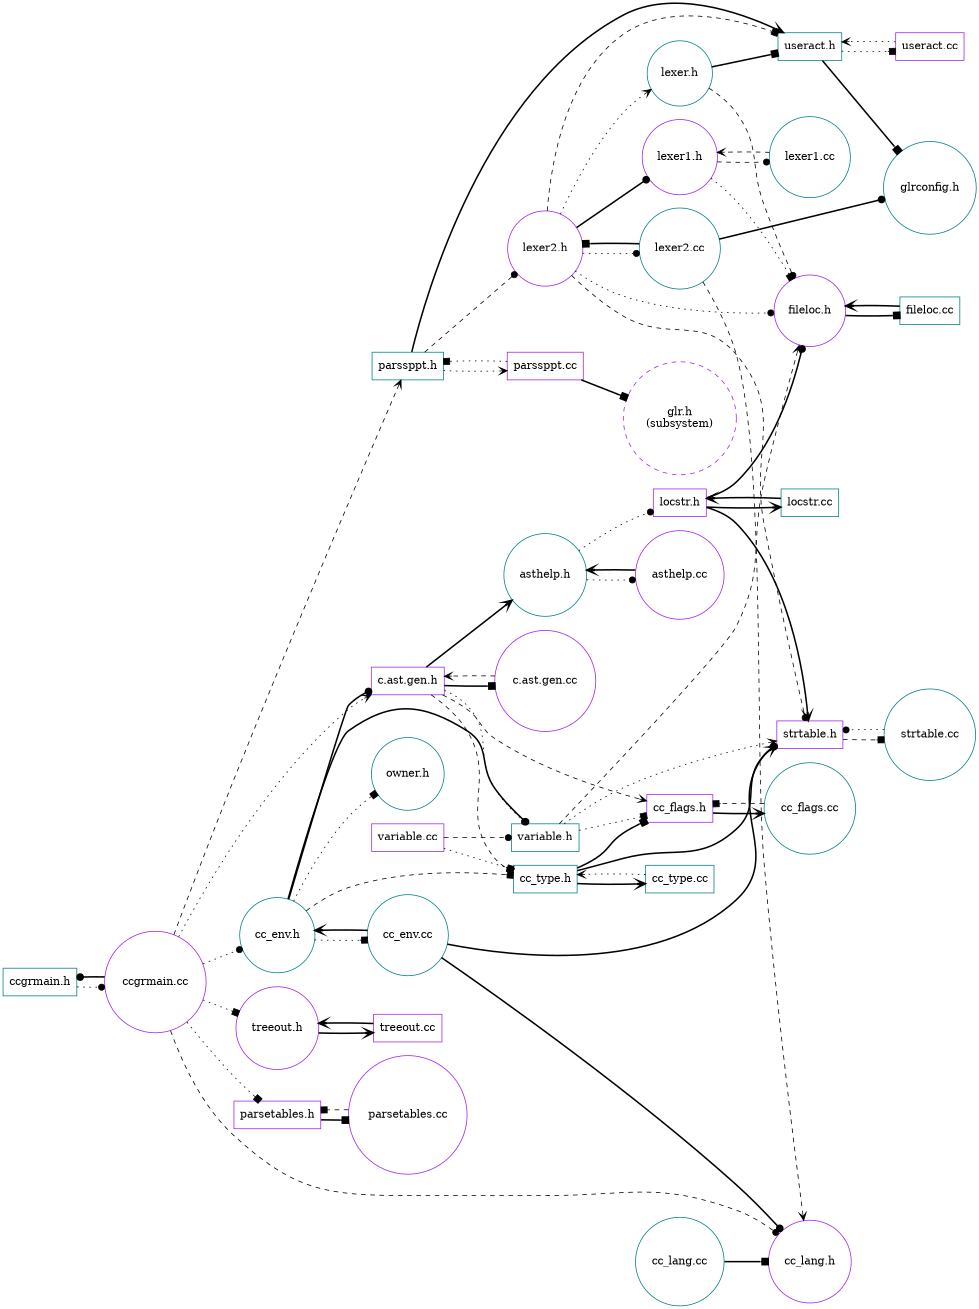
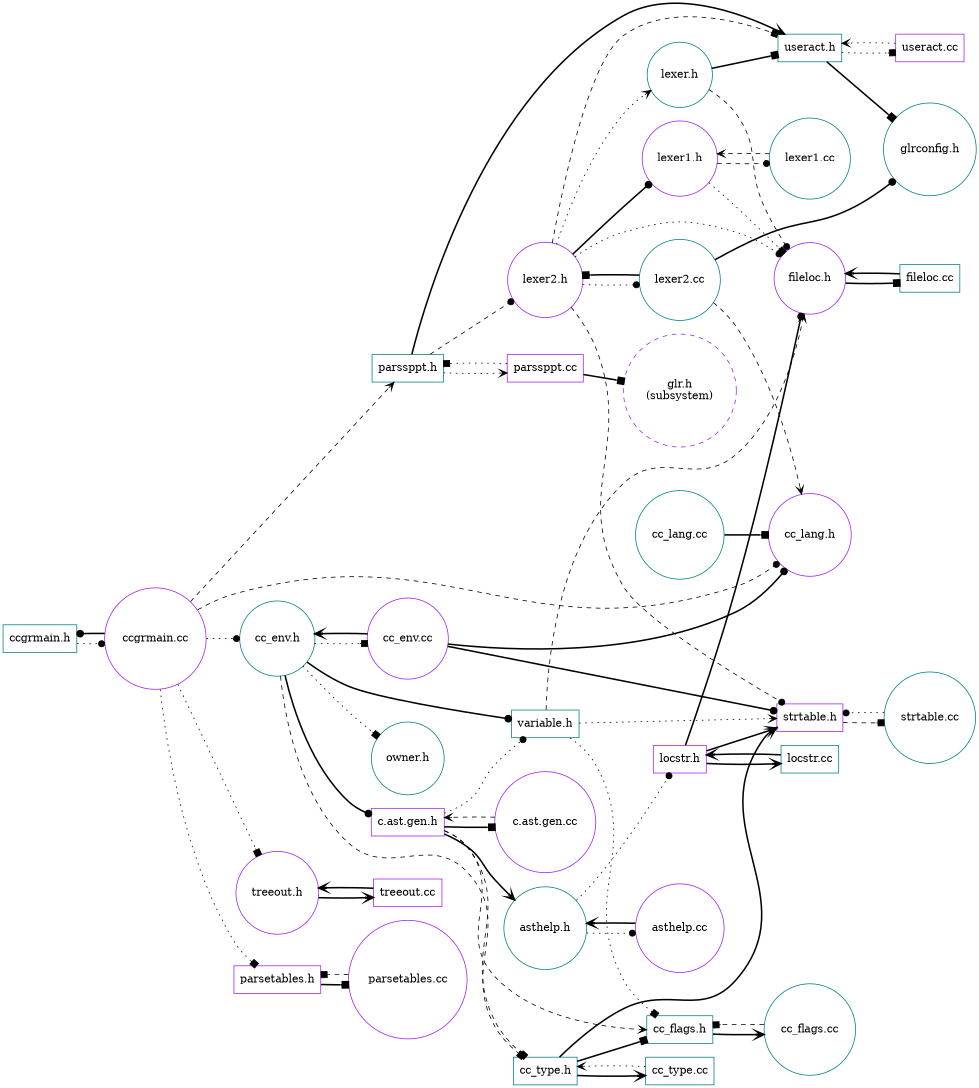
(259, 808) -> none
(680, 808) -> (680, 1030)
(408, 838) -> none
(408, 935) -> (408, 639)
